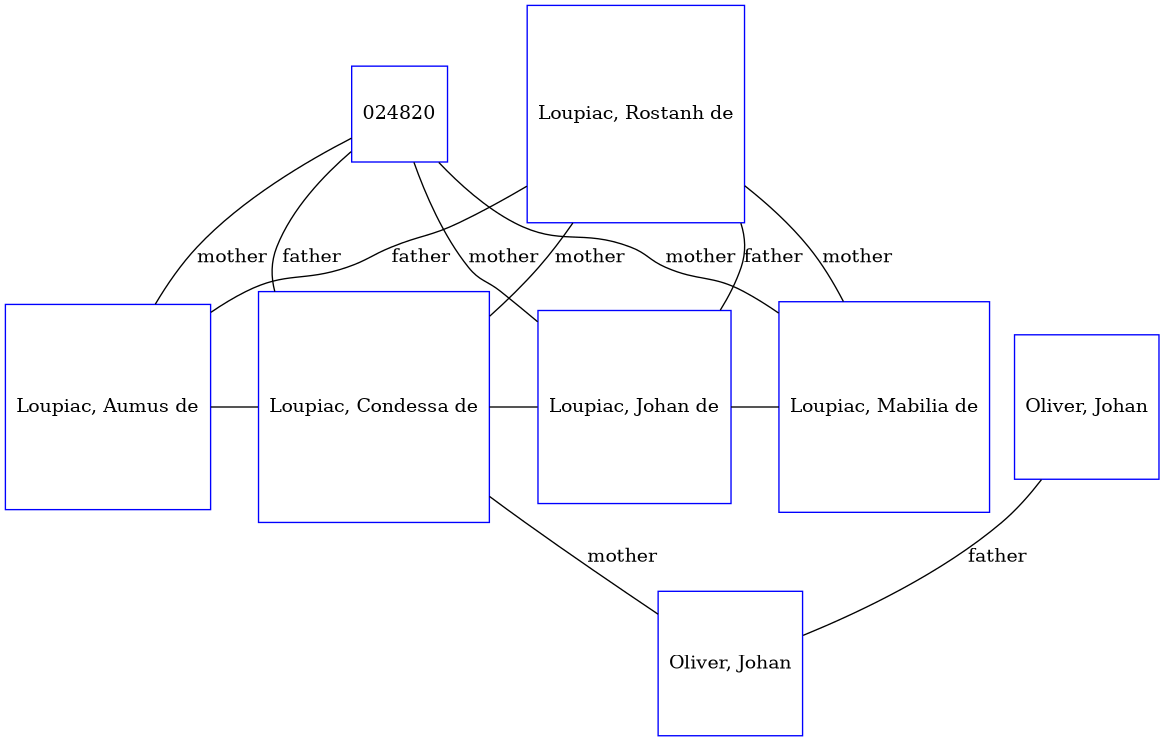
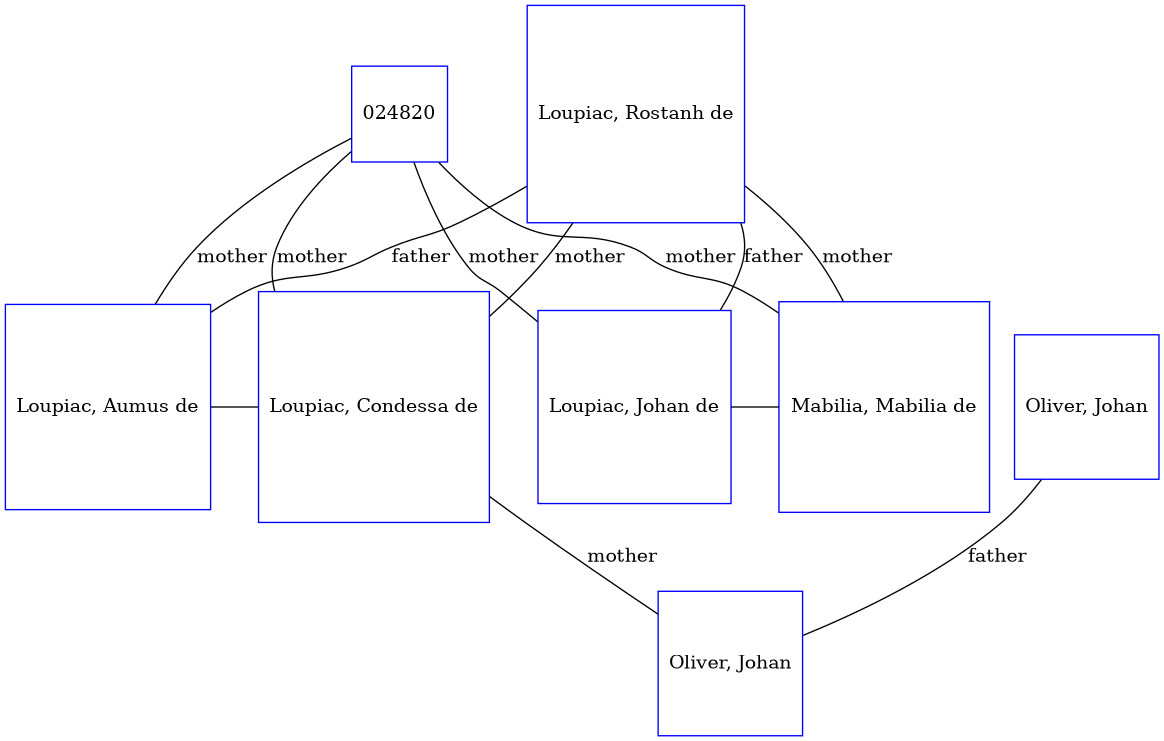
(312, 257) -> (312, 257)
(514, 407) -> none
(884, 407) -> (884, 407)
